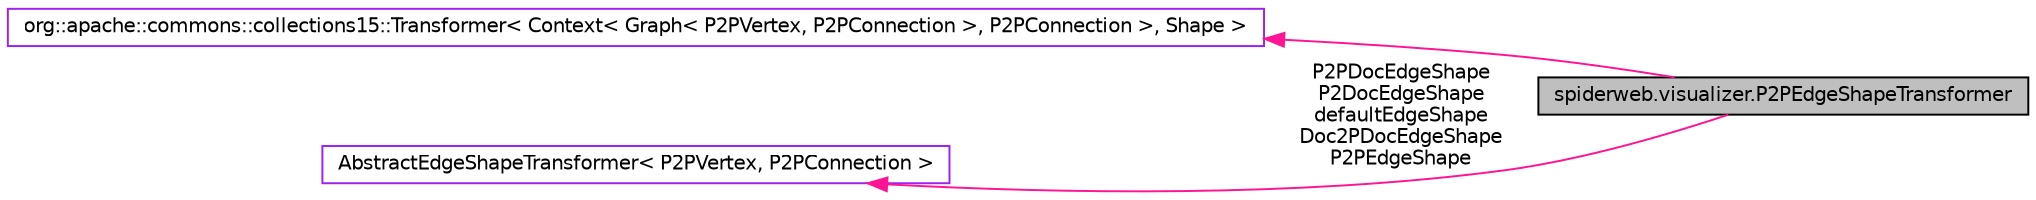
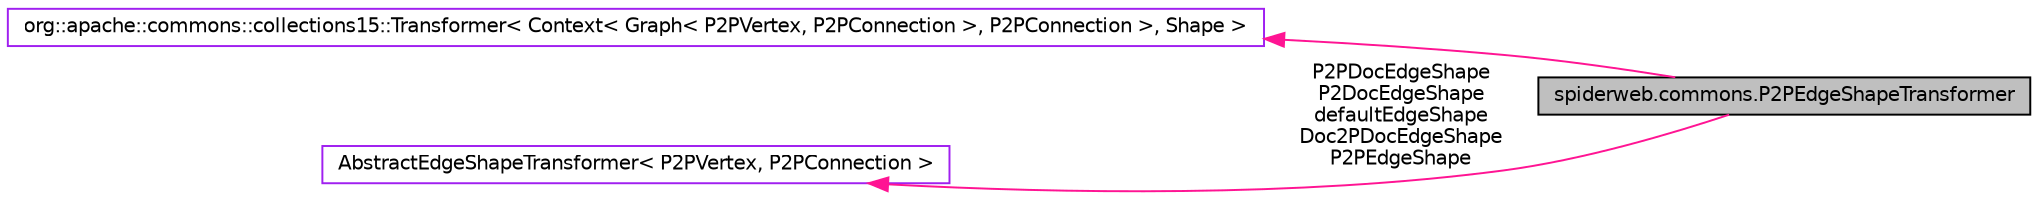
(1783, 96) -> (1784, 96)
